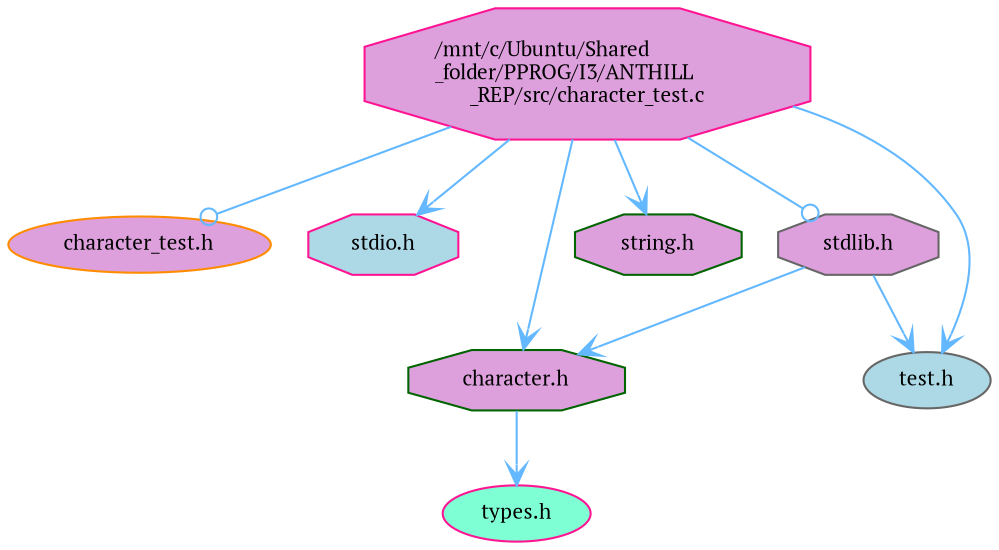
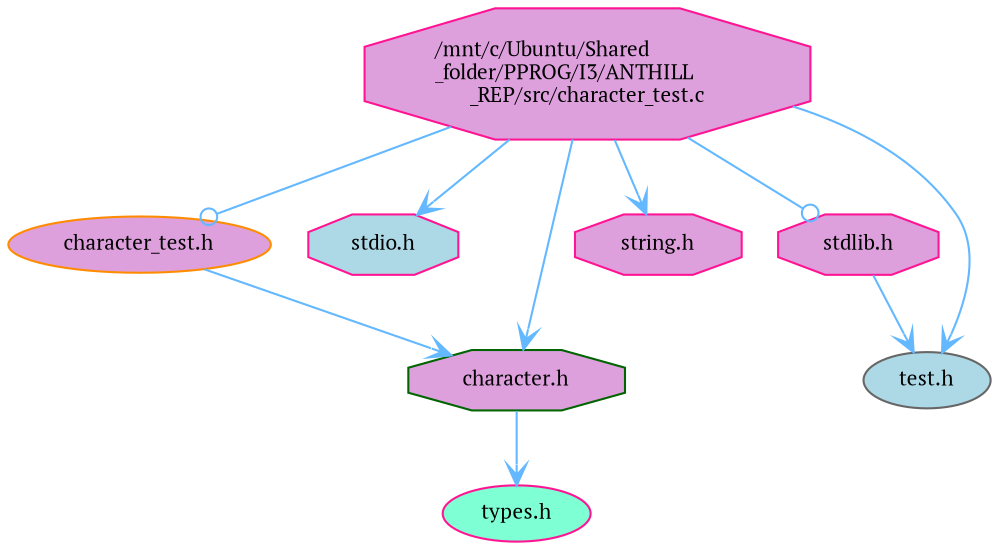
(658, 245) -> (658, 245)
(858, 245) -> (858, 245)
(702, 307) -> (318, 309)
